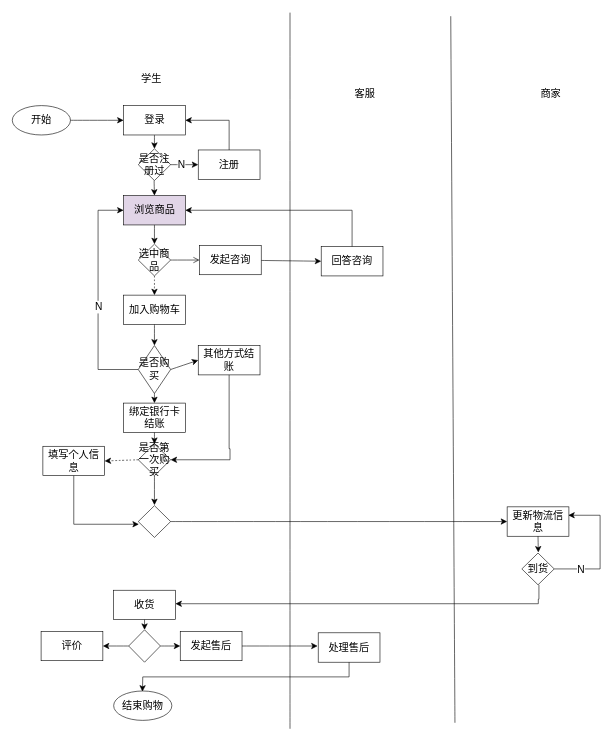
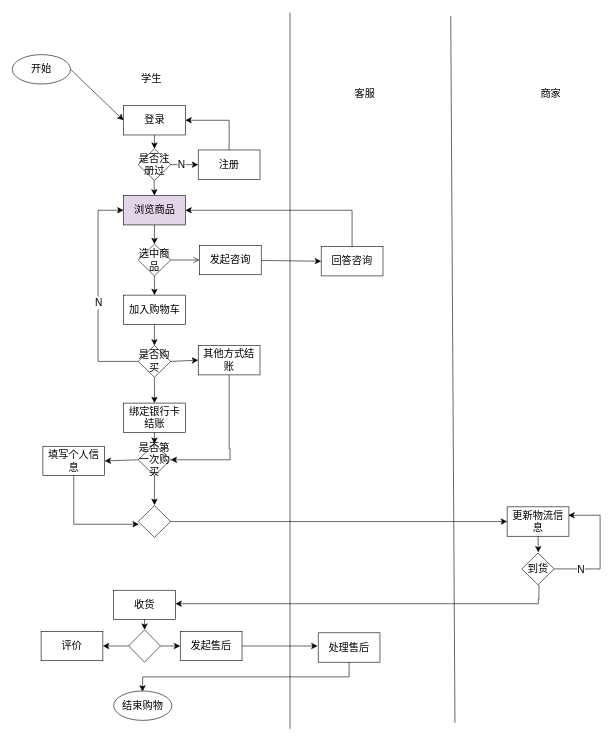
(41, 120) -> (41, 69)
(155, 281) -> (155, 281)
(155, 369) -> (155, 361)
(123, 460) -> (123, 460)
